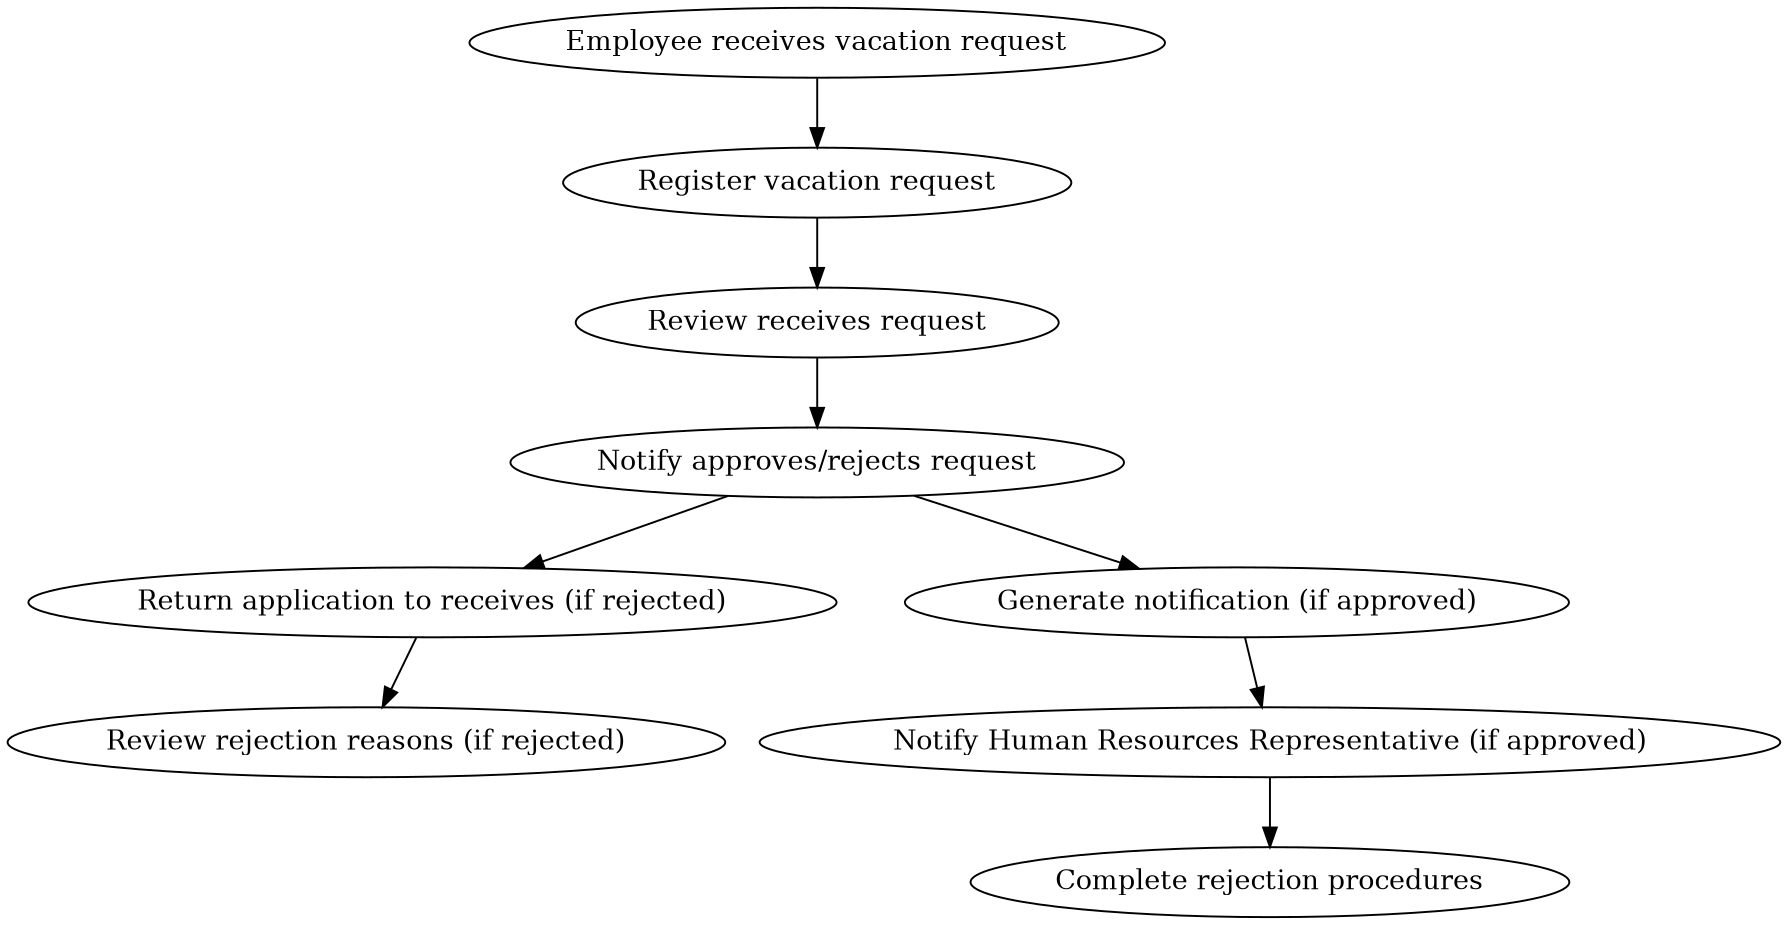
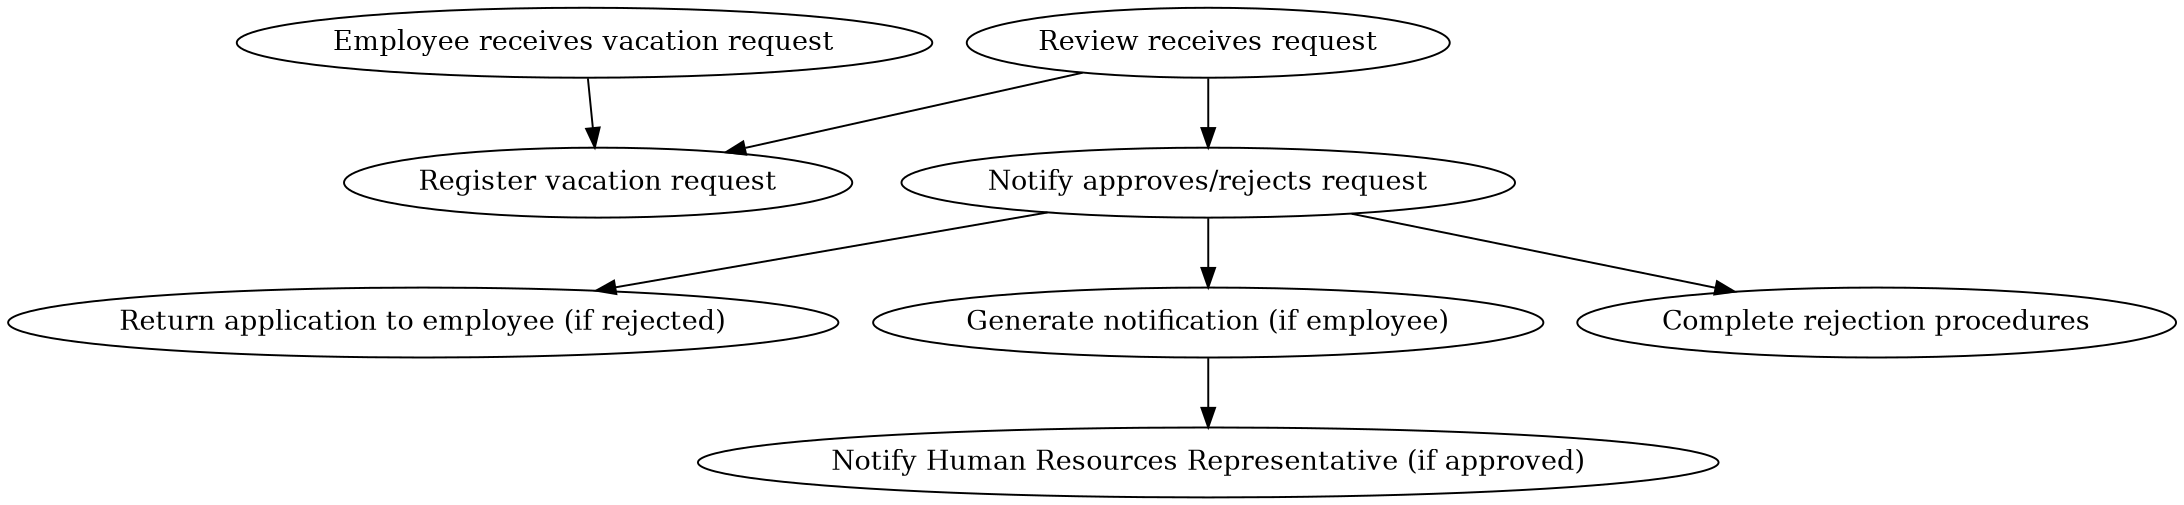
(817, 243) -> (914, 110)
(432, 602) -> (423, 323)
(1237, 602) -> (1208, 323)
(366, 742) -> none
(1270, 803) -> (1533, 251)
